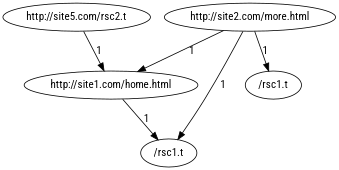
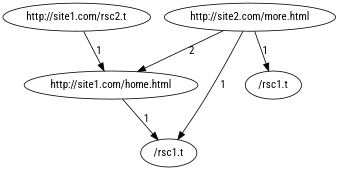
(77, 17) -> (77, 17)
(192, 51) -> (192, 51)
